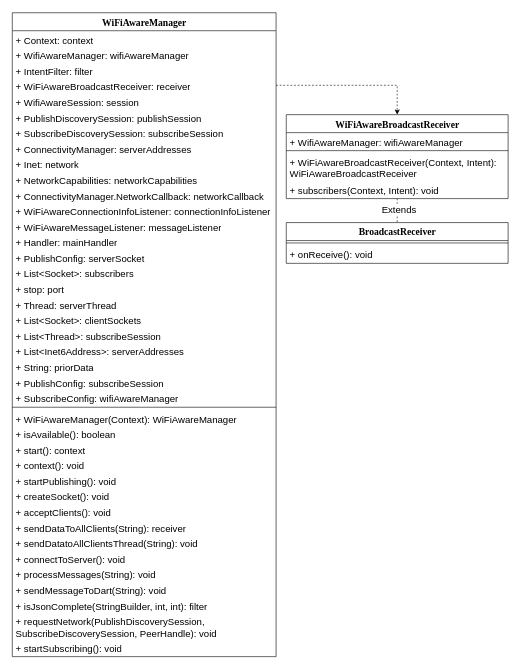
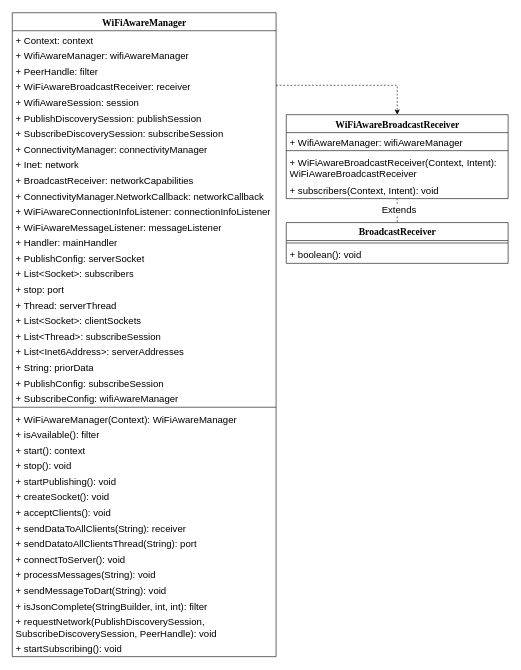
(66, 71) -> (62, 71)
(112, 149) -> (120, 149)
(115, 181) -> (113, 181)
(335, 255) -> (330, 255)
(70, 435) -> (66, 435)
(57, 466) -> (49, 466)
(118, 544) -> (119, 544)
